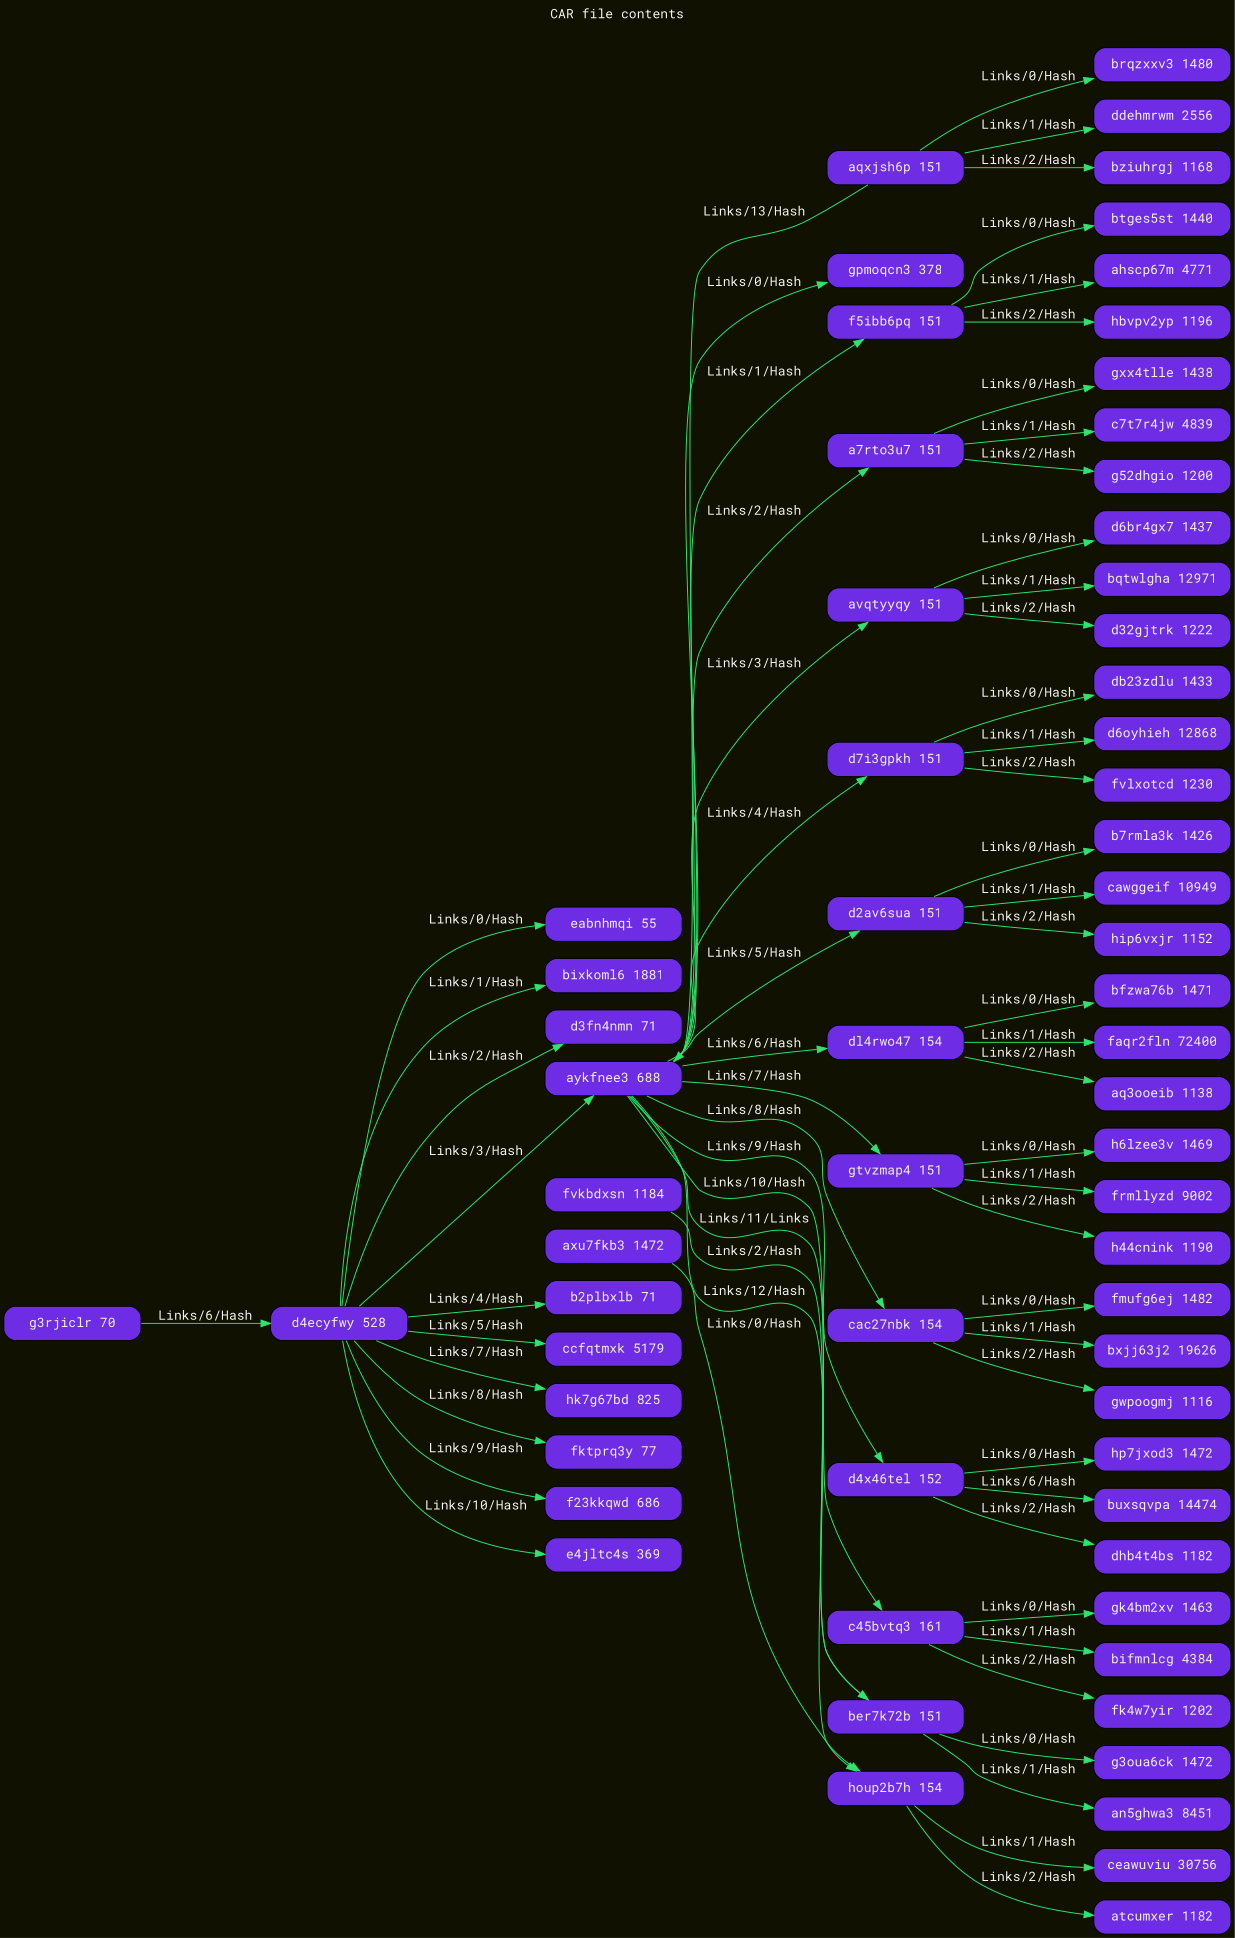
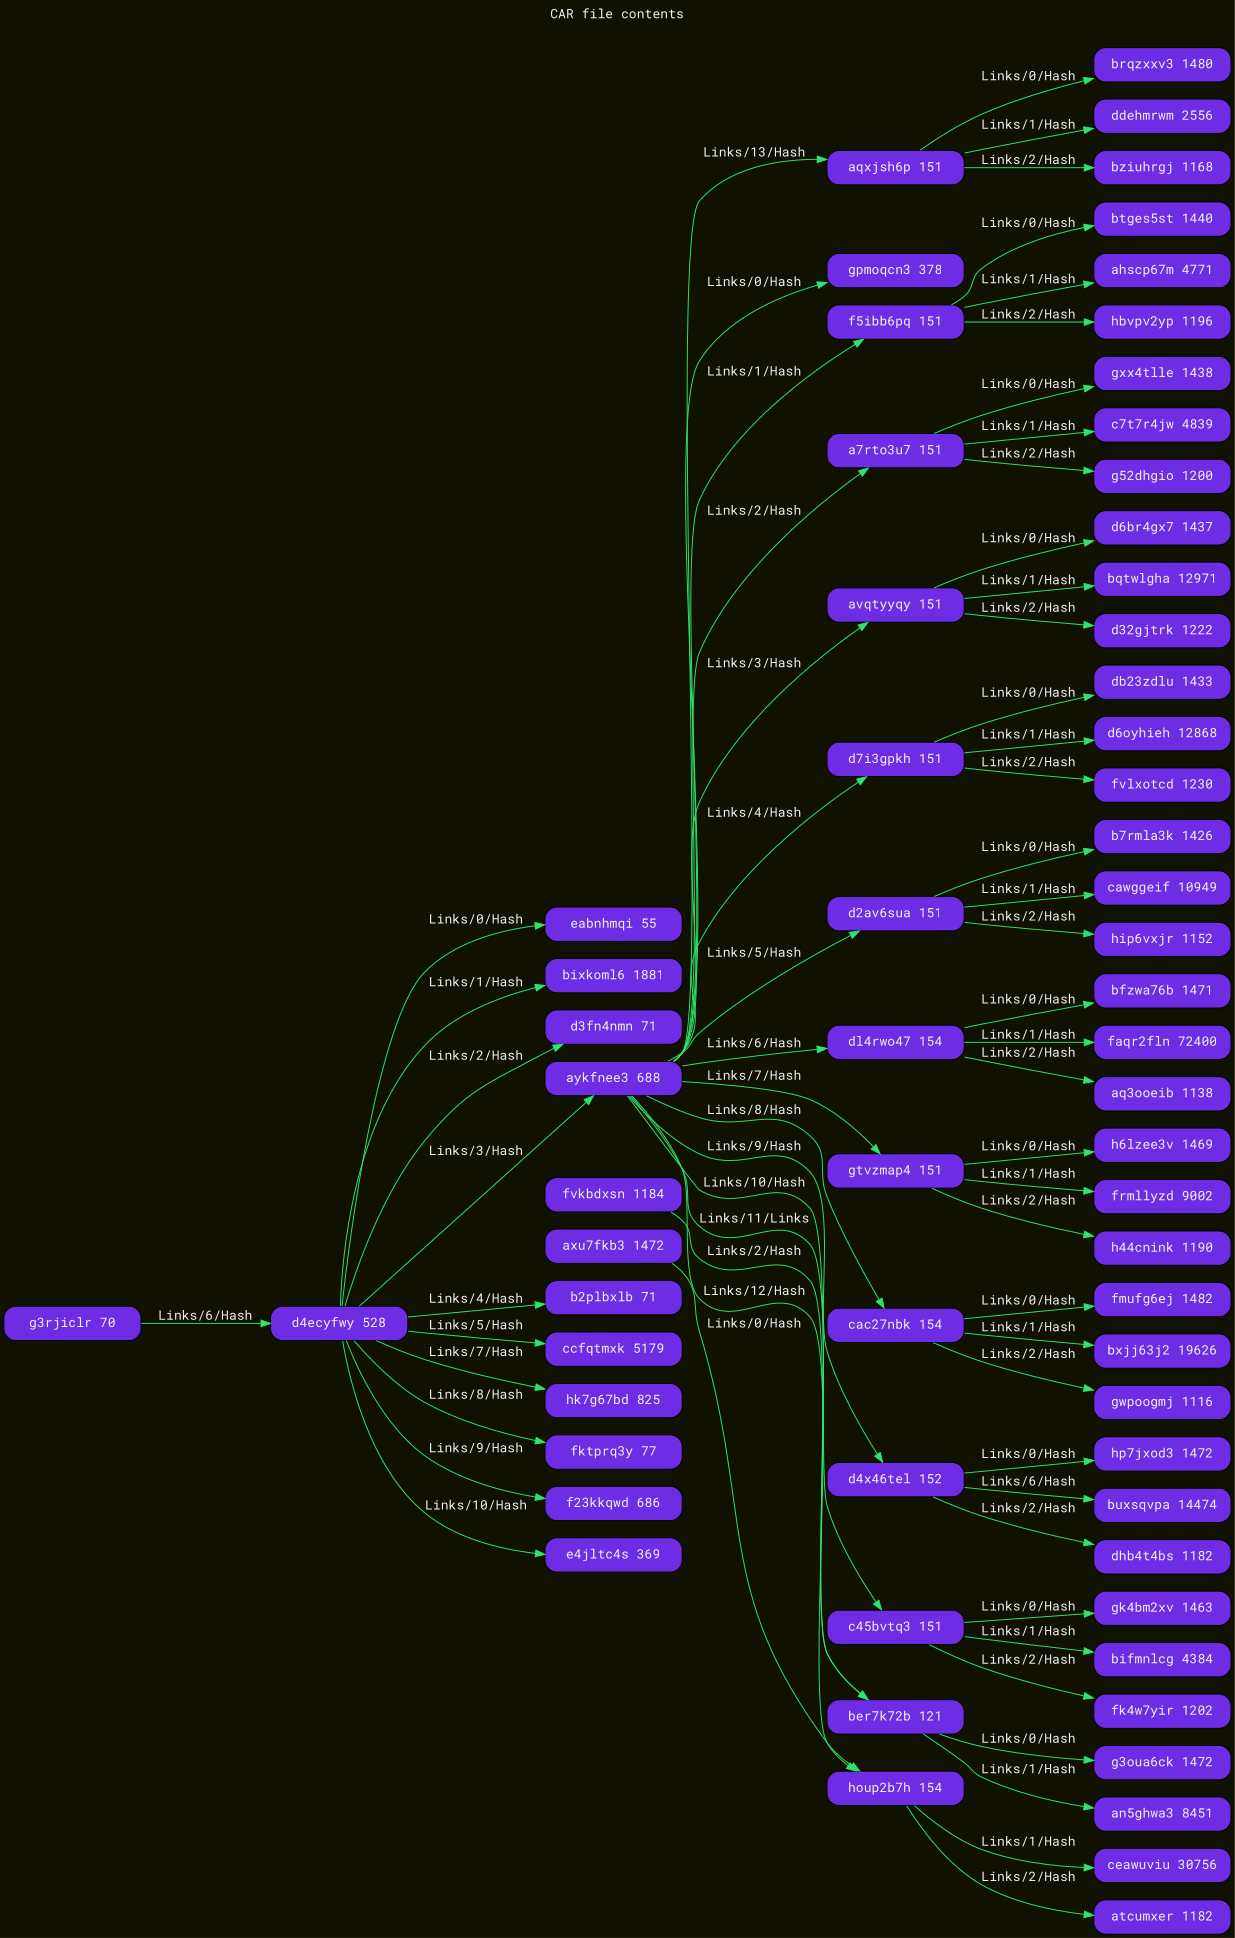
(692, 347) -> (687, 369)
(896, 1627) -> (896, 1627)
(896, 1717) -> (896, 1717)
